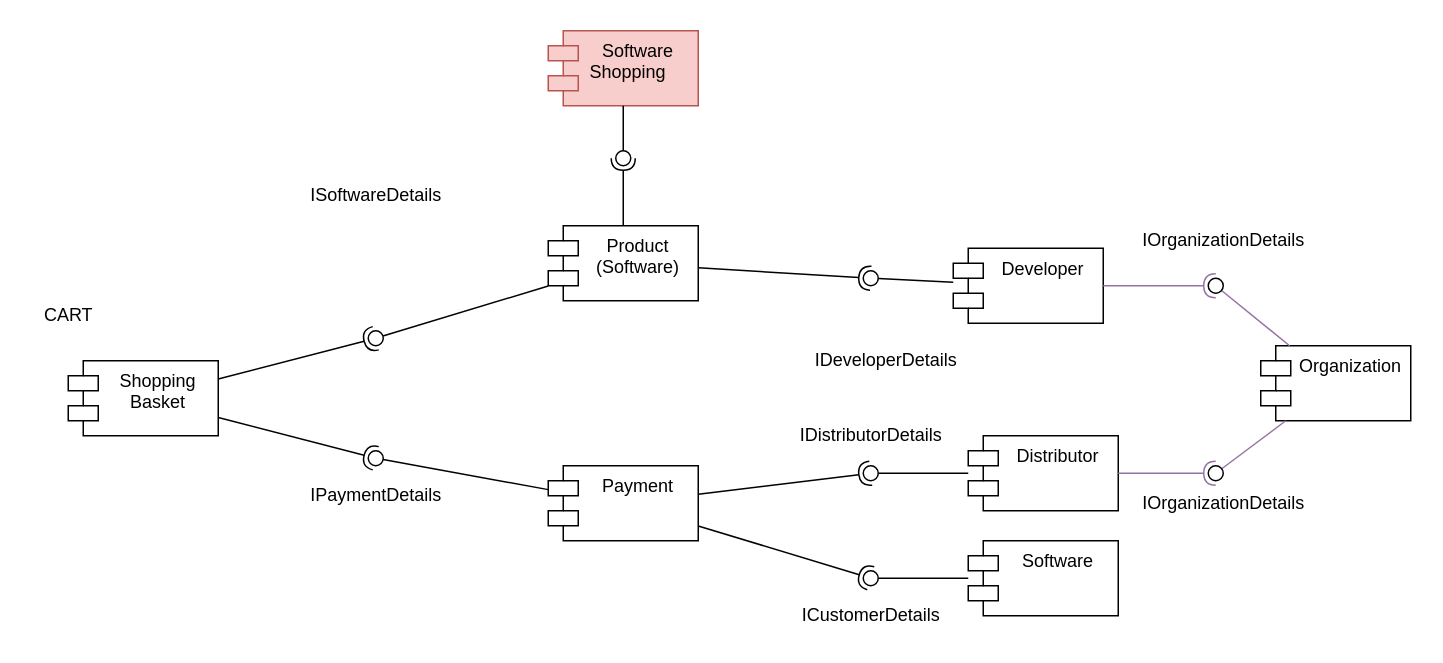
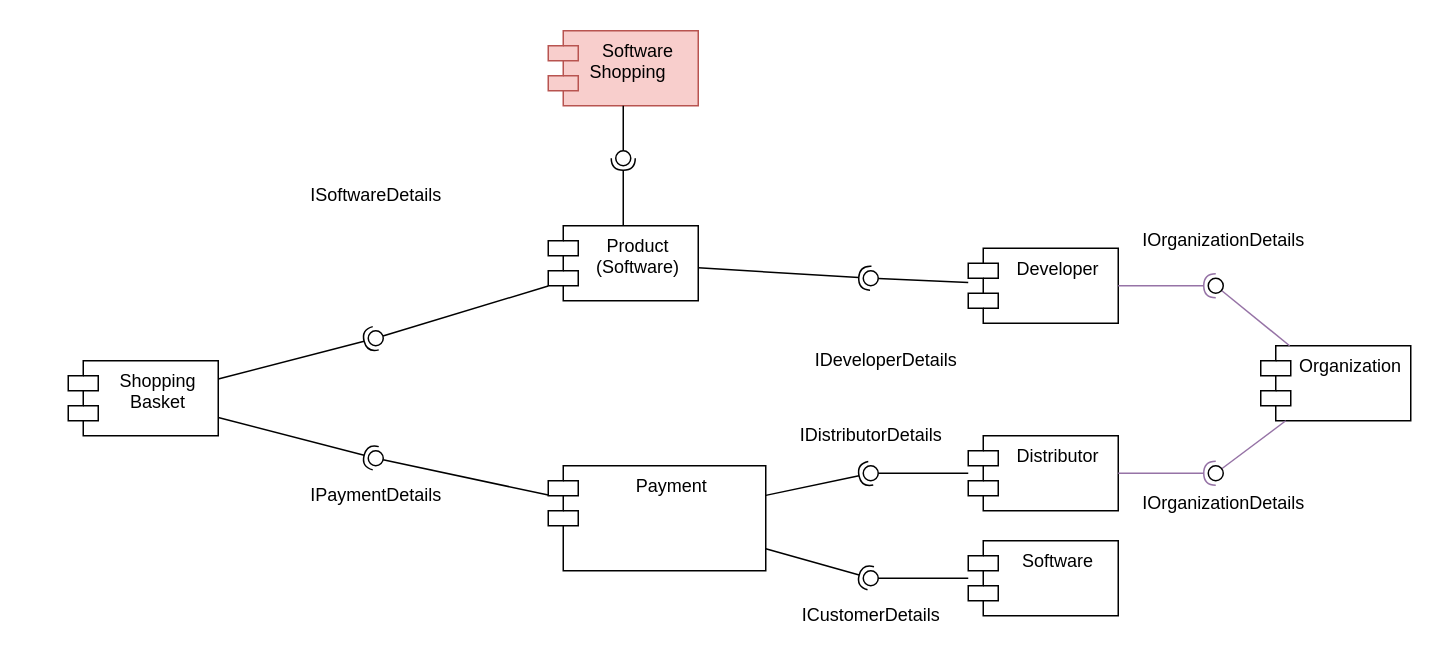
(1028, 286) -> (1043, 286)
(68, 316) -> none
(623, 503) -> (657, 518)
